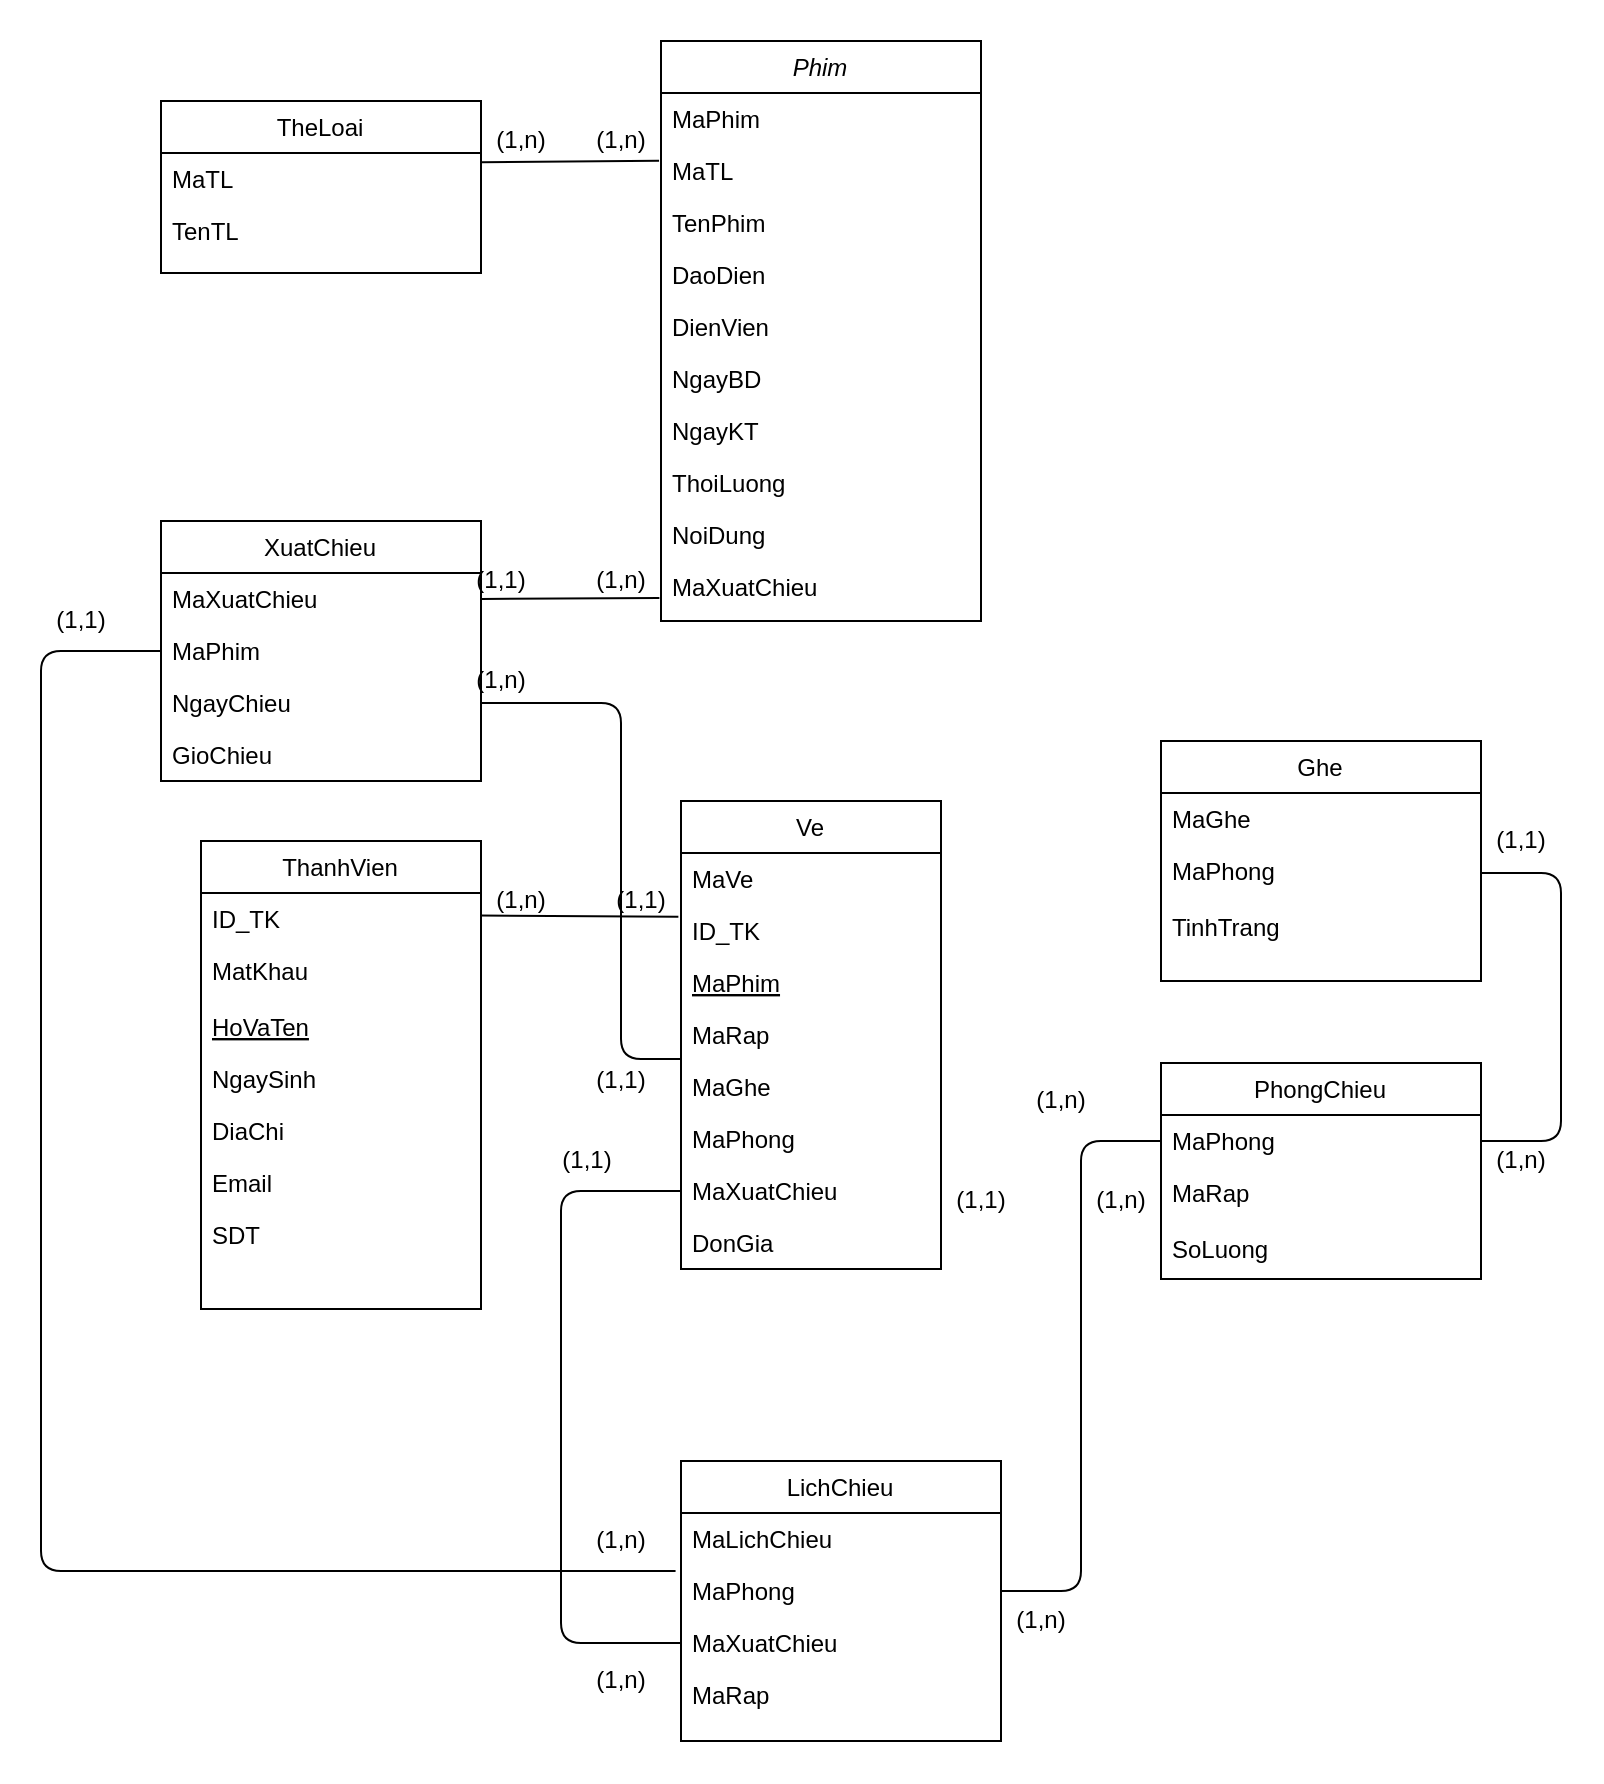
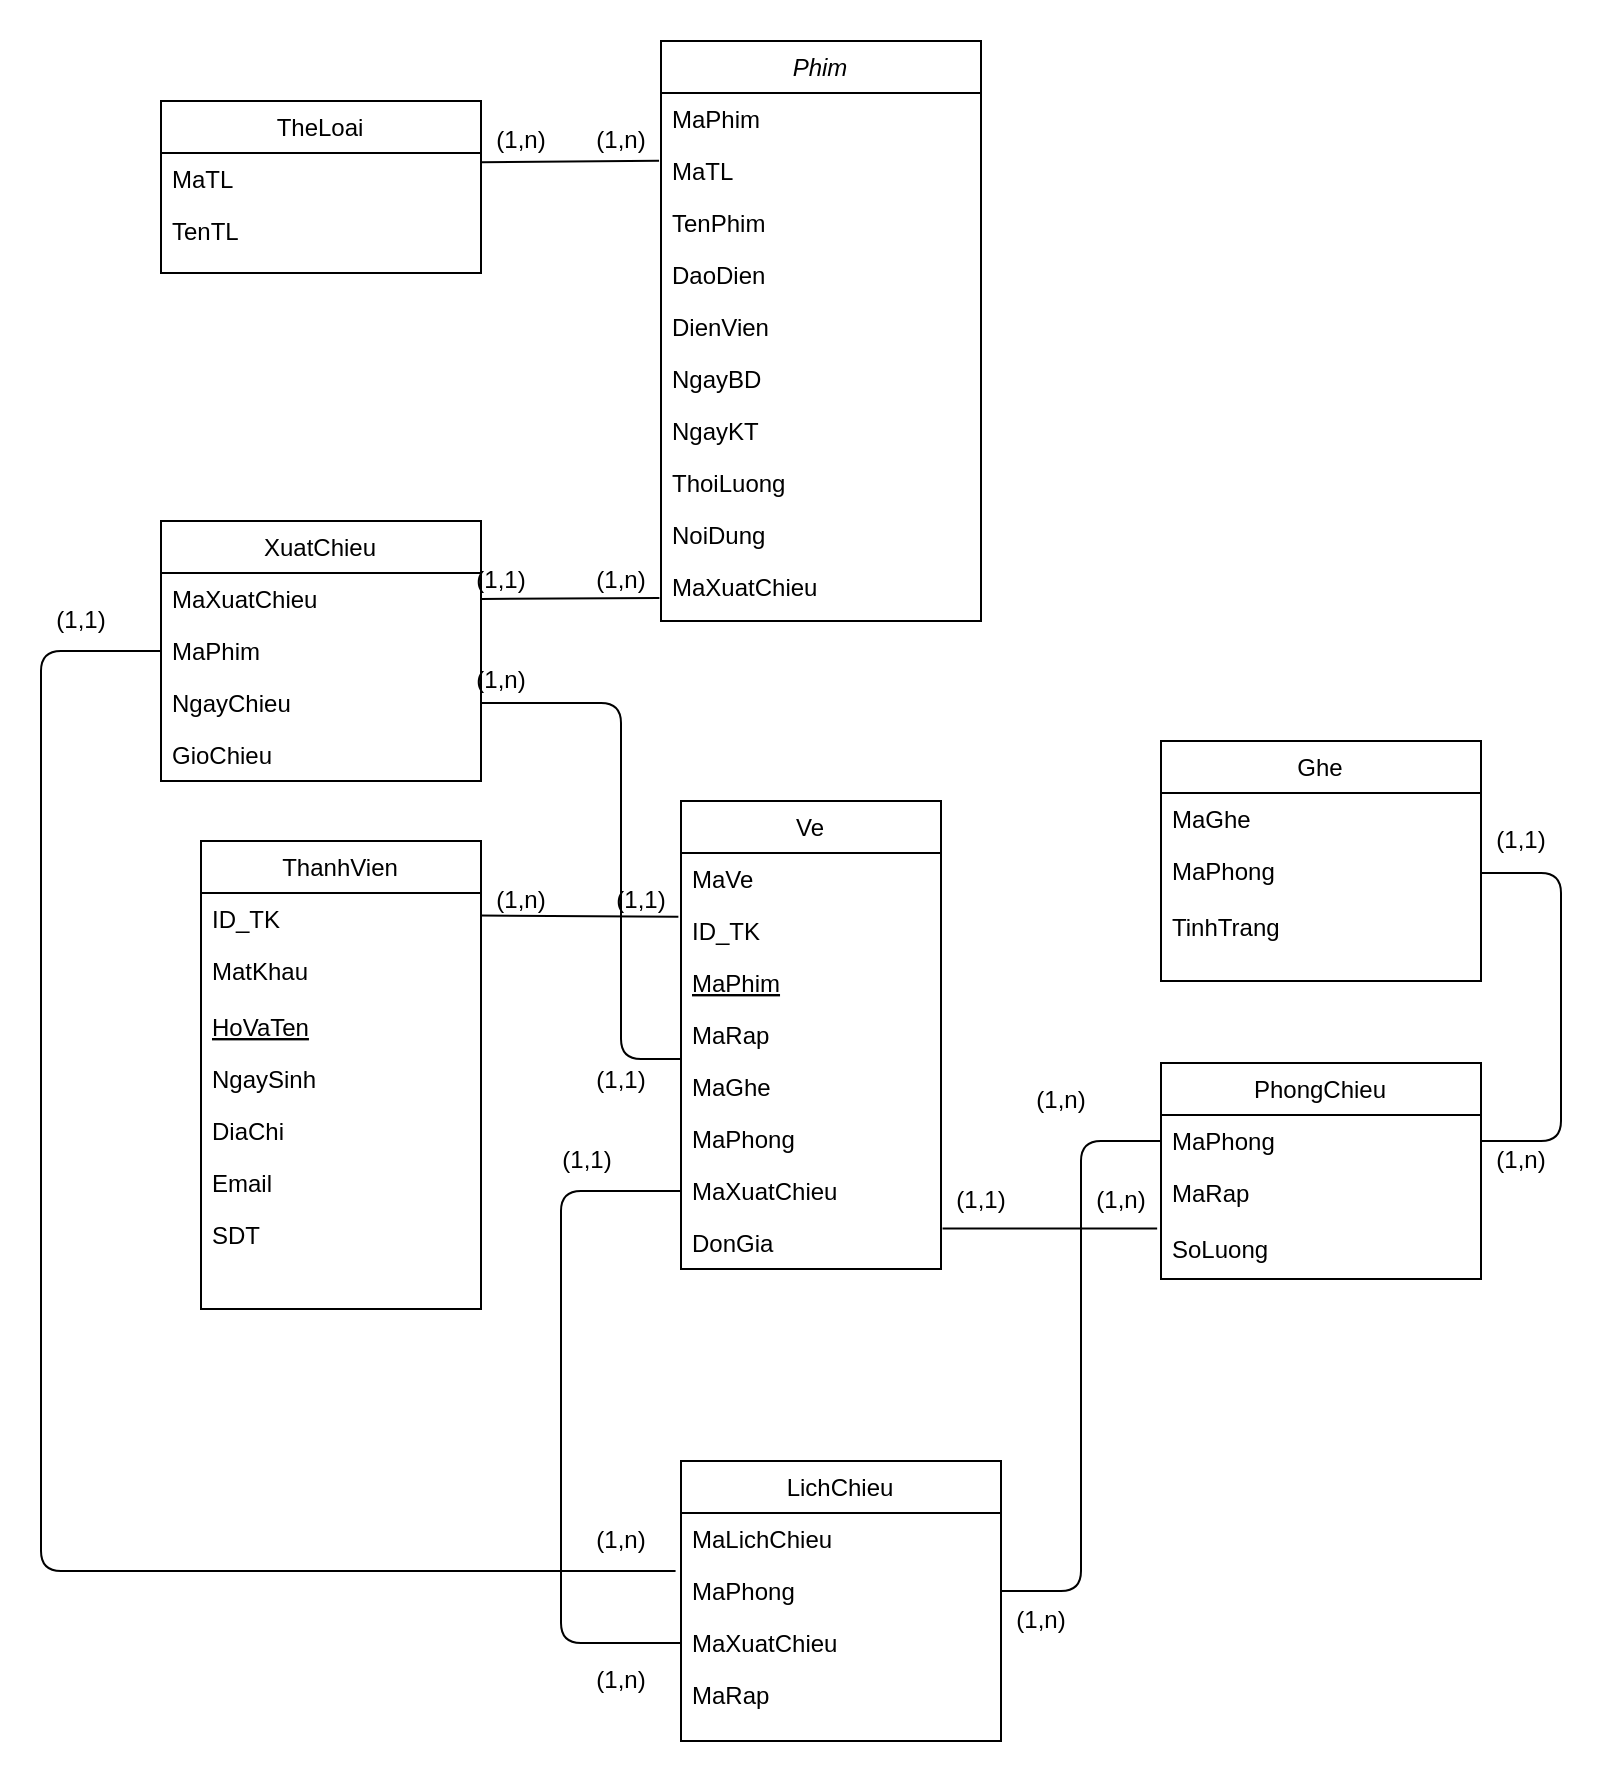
none -> (1050, 1229)
